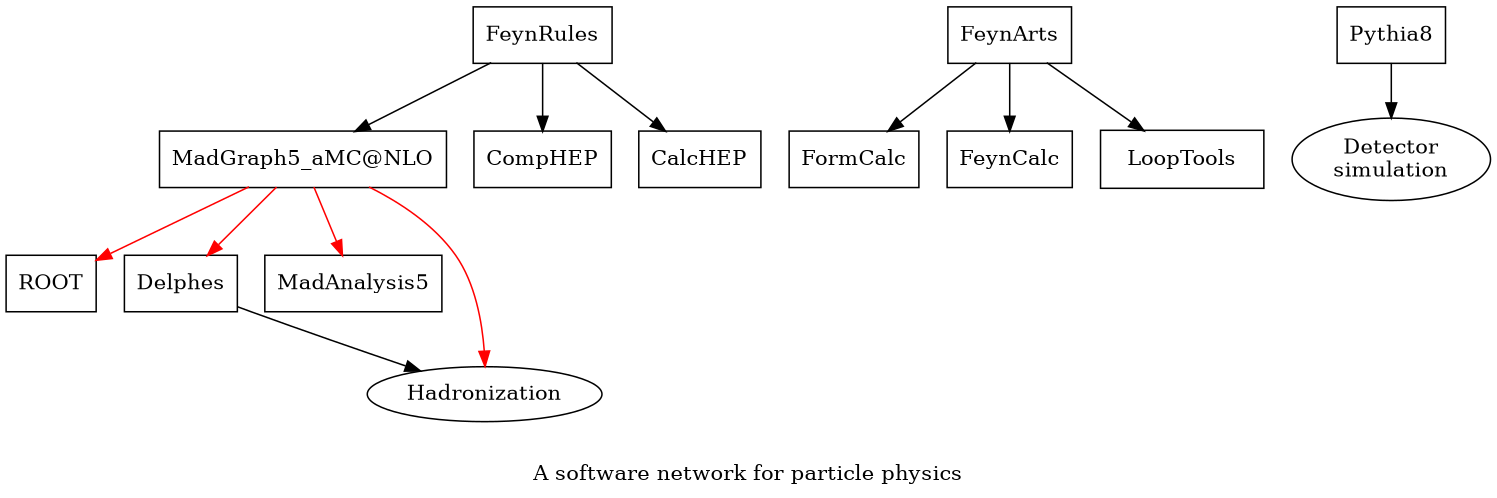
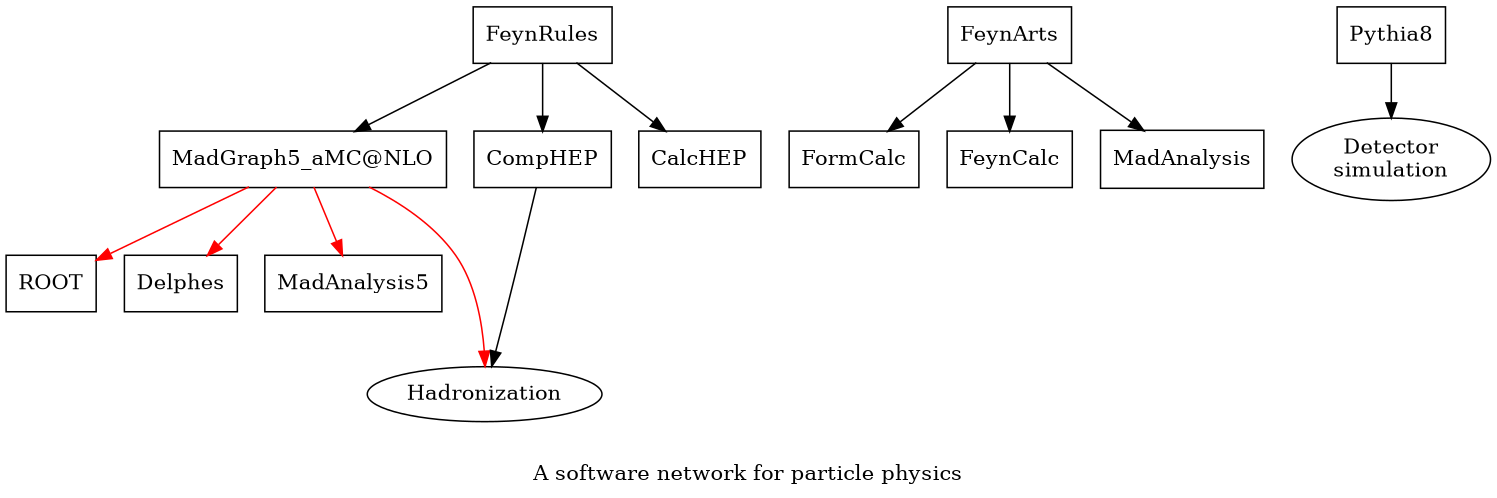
(1182, 159) -> (1182, 159)
(321, 337) -> (517, 269)
